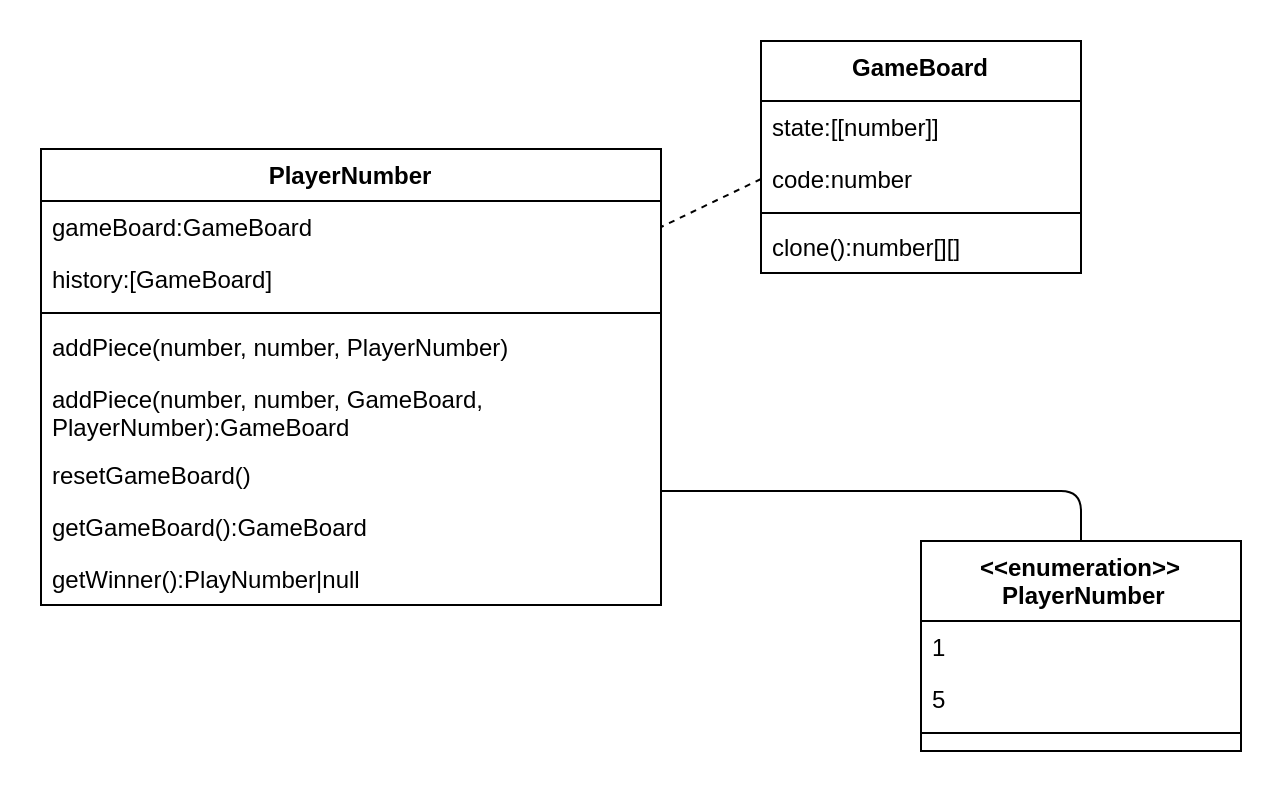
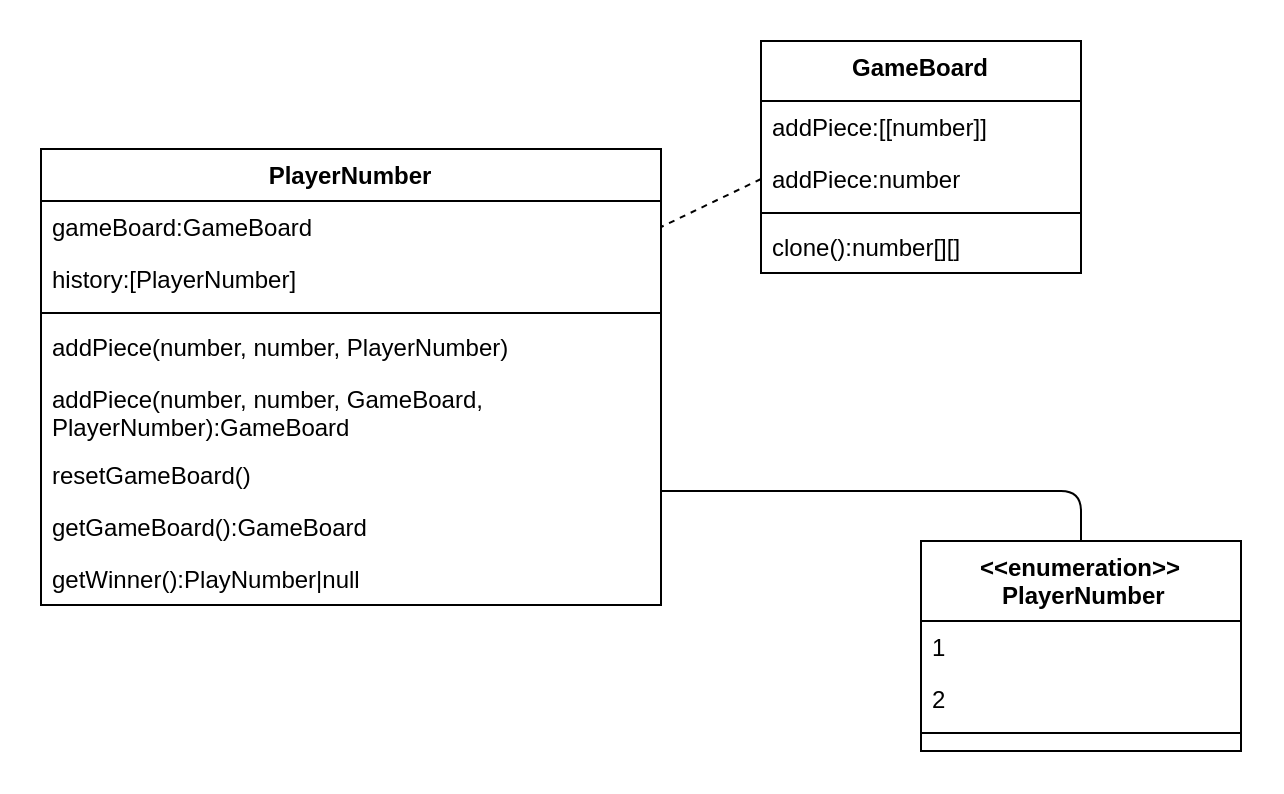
(876, 128) -> (893, 128)
(843, 180) -> (867, 180)
(173, 280) -> (190, 280)
(939, 700) -> (939, 700)
